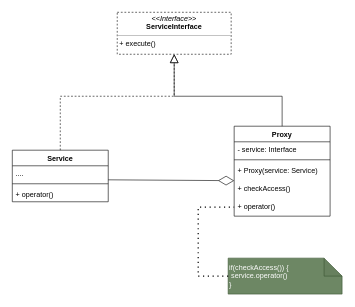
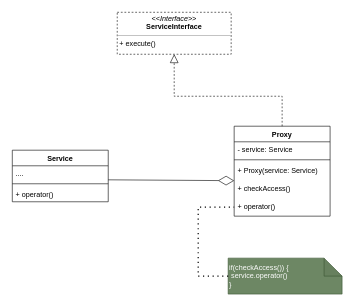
(89, 96) -> none
(244, 96) -> (244, 96)
(274, 150) -> (269, 150)
